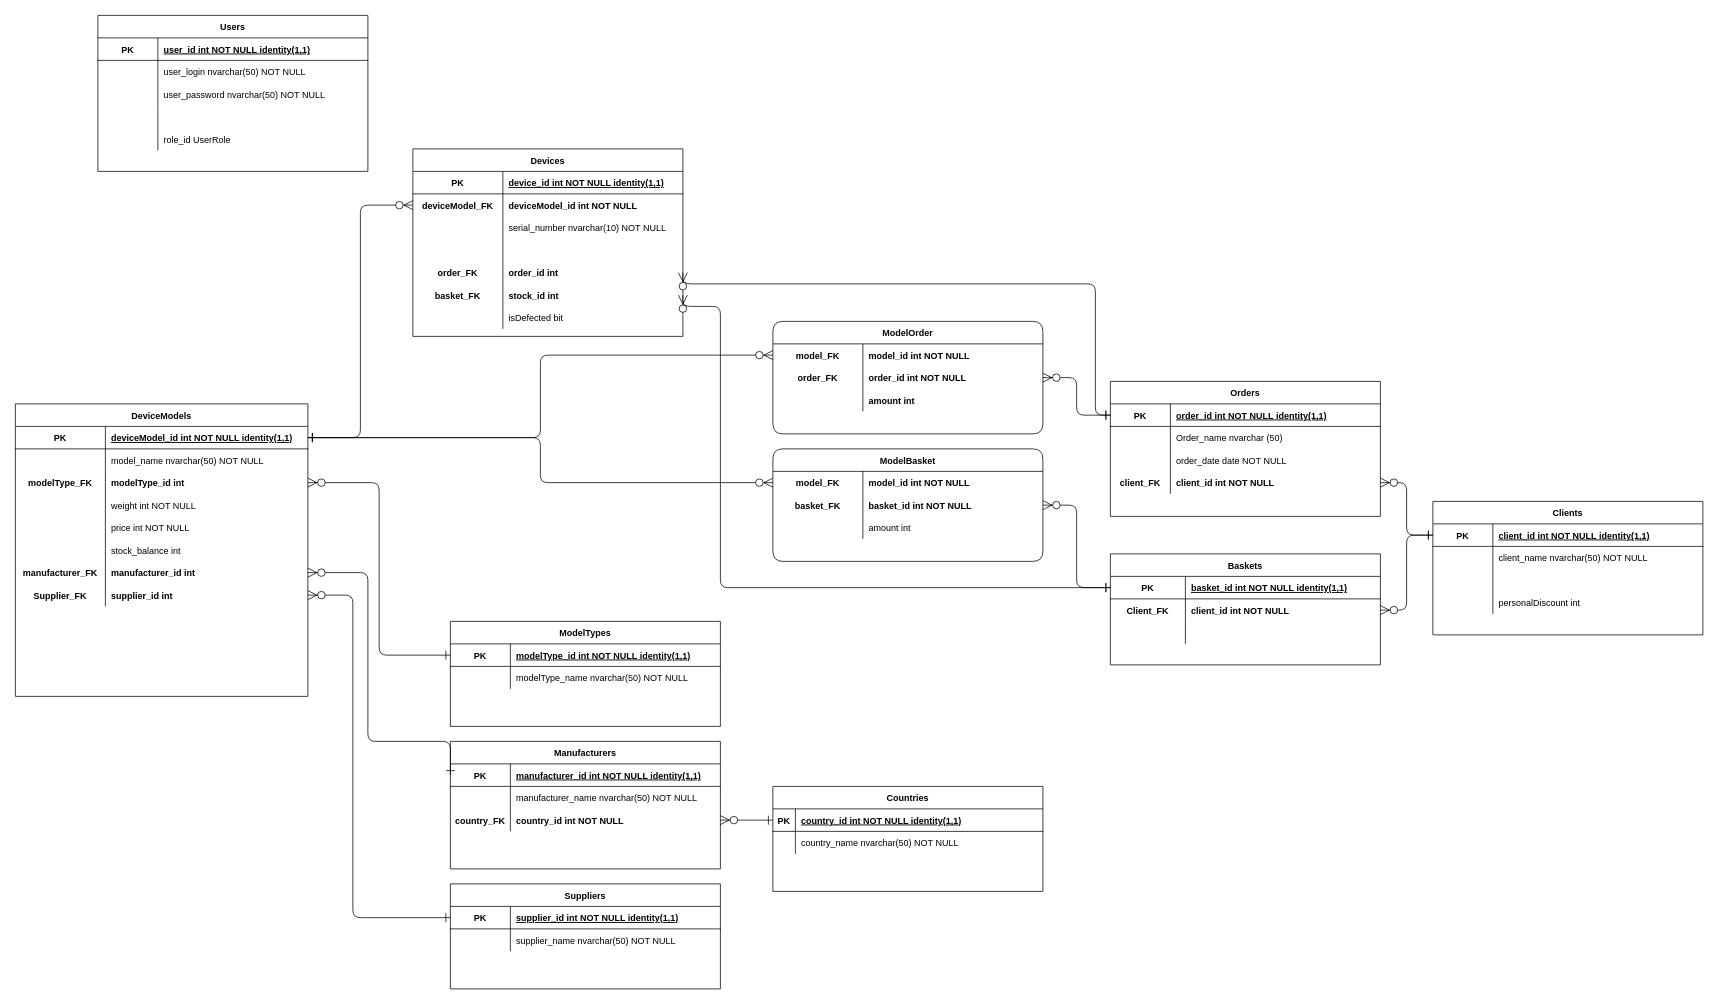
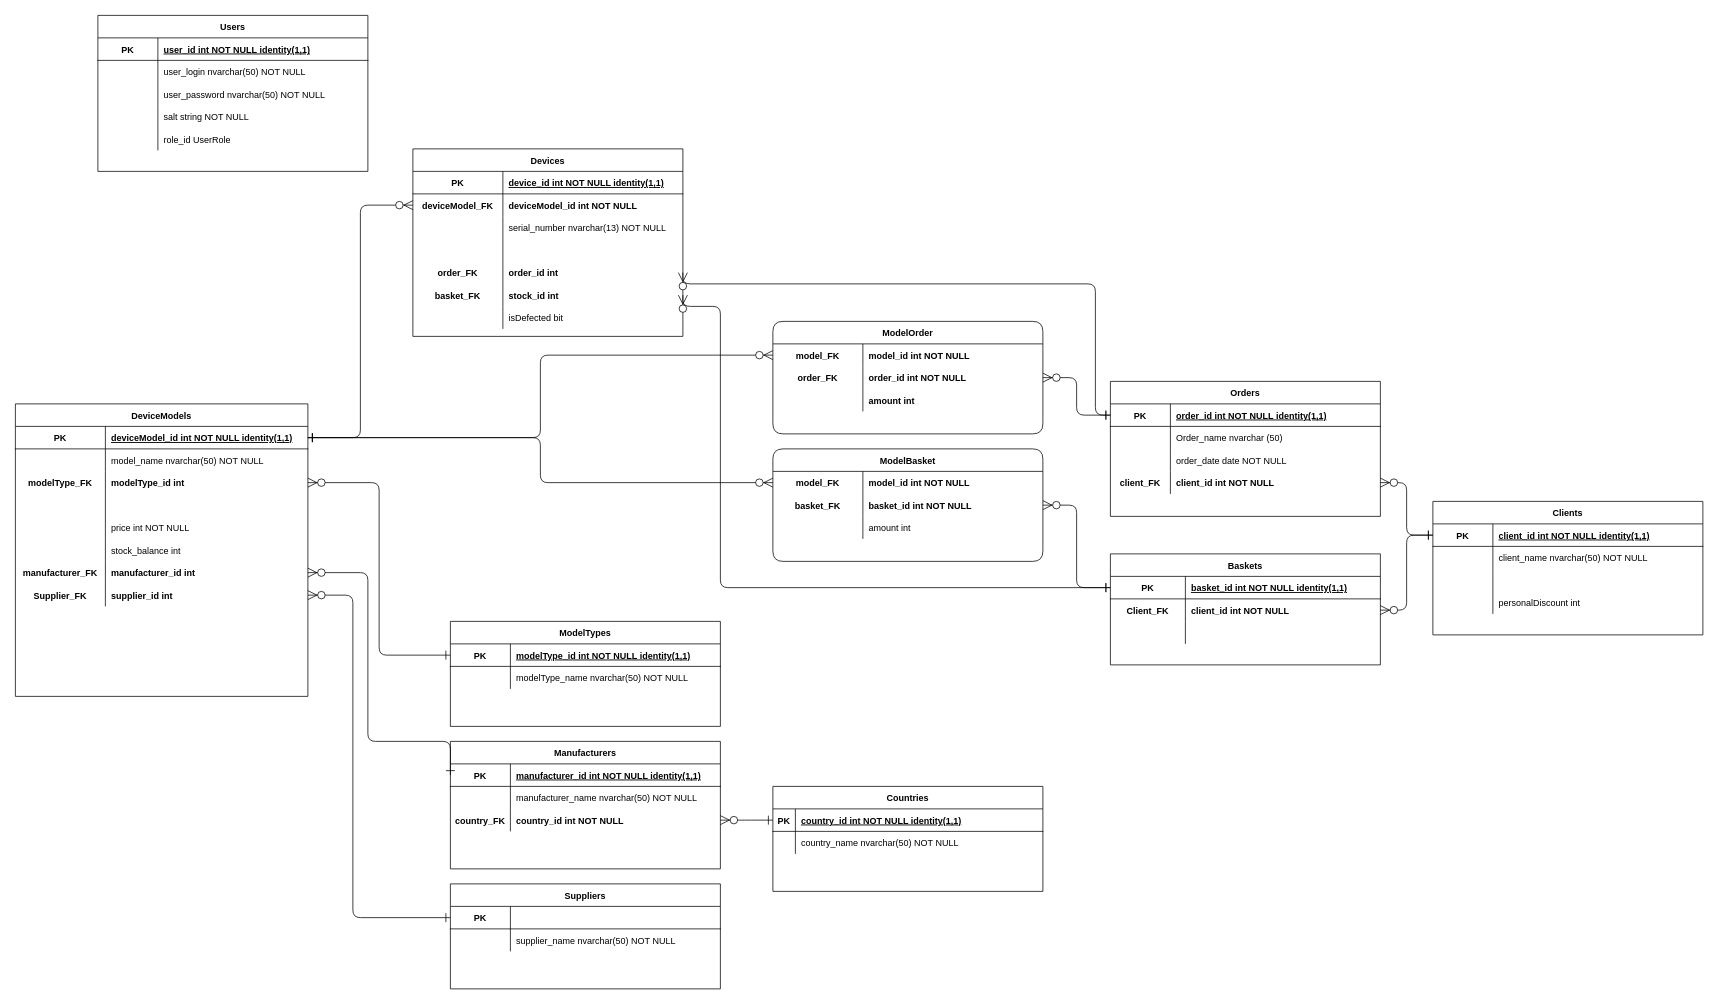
none -> (263, 117)
(591, 228) -> (591, 228)
(207, 505) -> none
(615, 918) -> none
